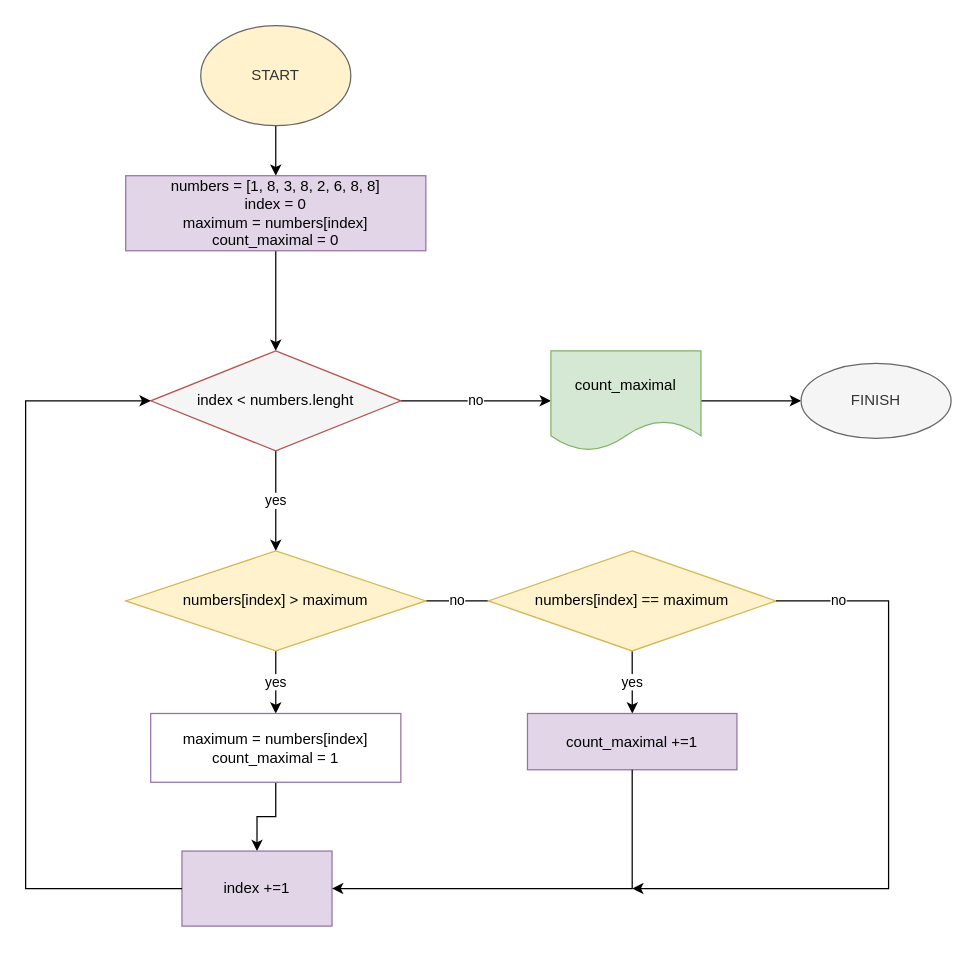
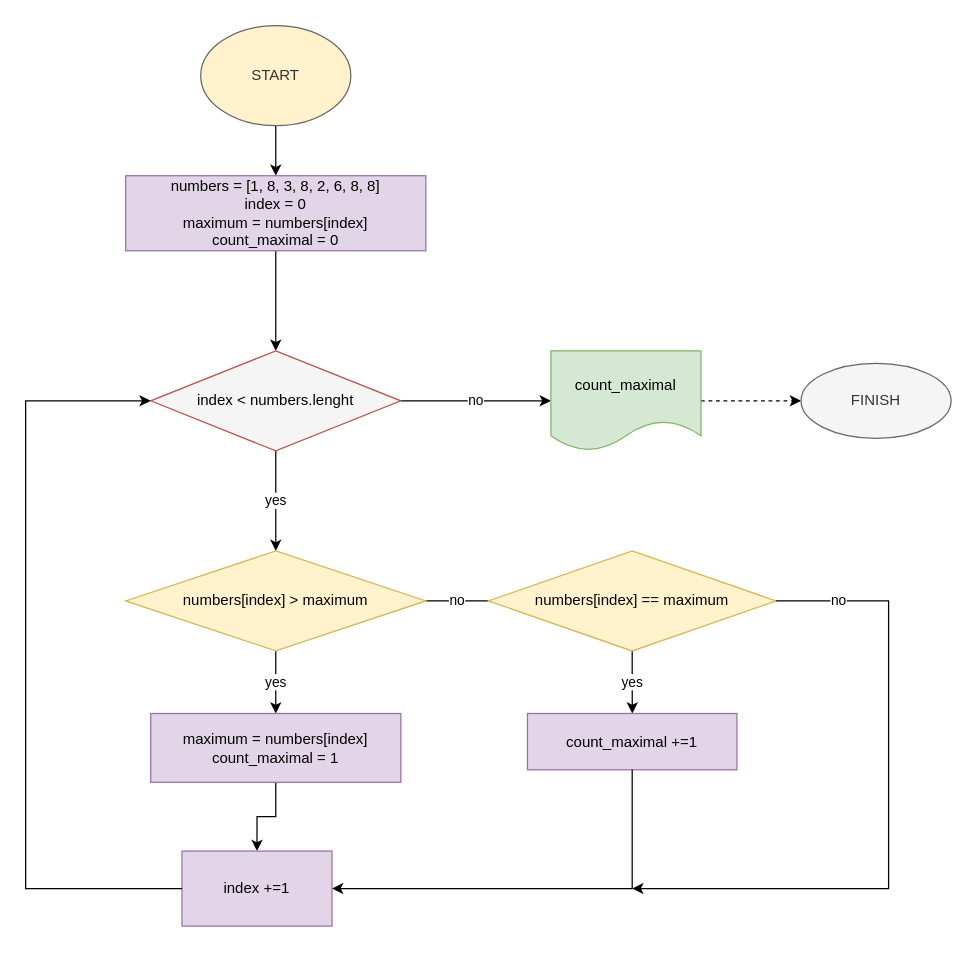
(747, 401) -> (747, 401)
(276, 748) -> (276, 748)
